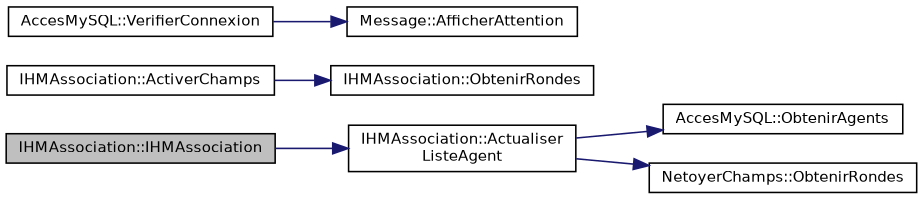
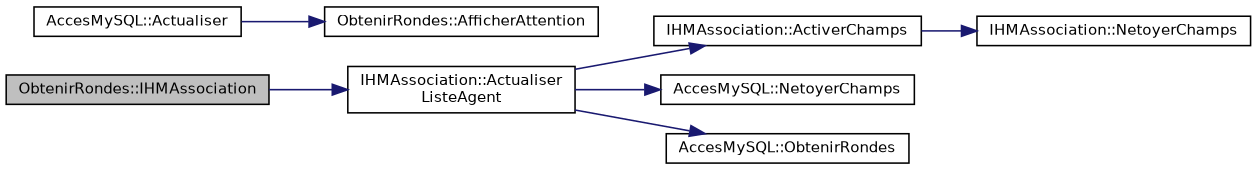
(141, 22) -> (138, 22)
(462, 22) -> (461, 22)
none -> (632, 59)
(462, 80) -> (1114, 31)
(783, 119) -> (788, 90)
(141, 148) -> (138, 90)
(783, 178) -> (788, 148)
